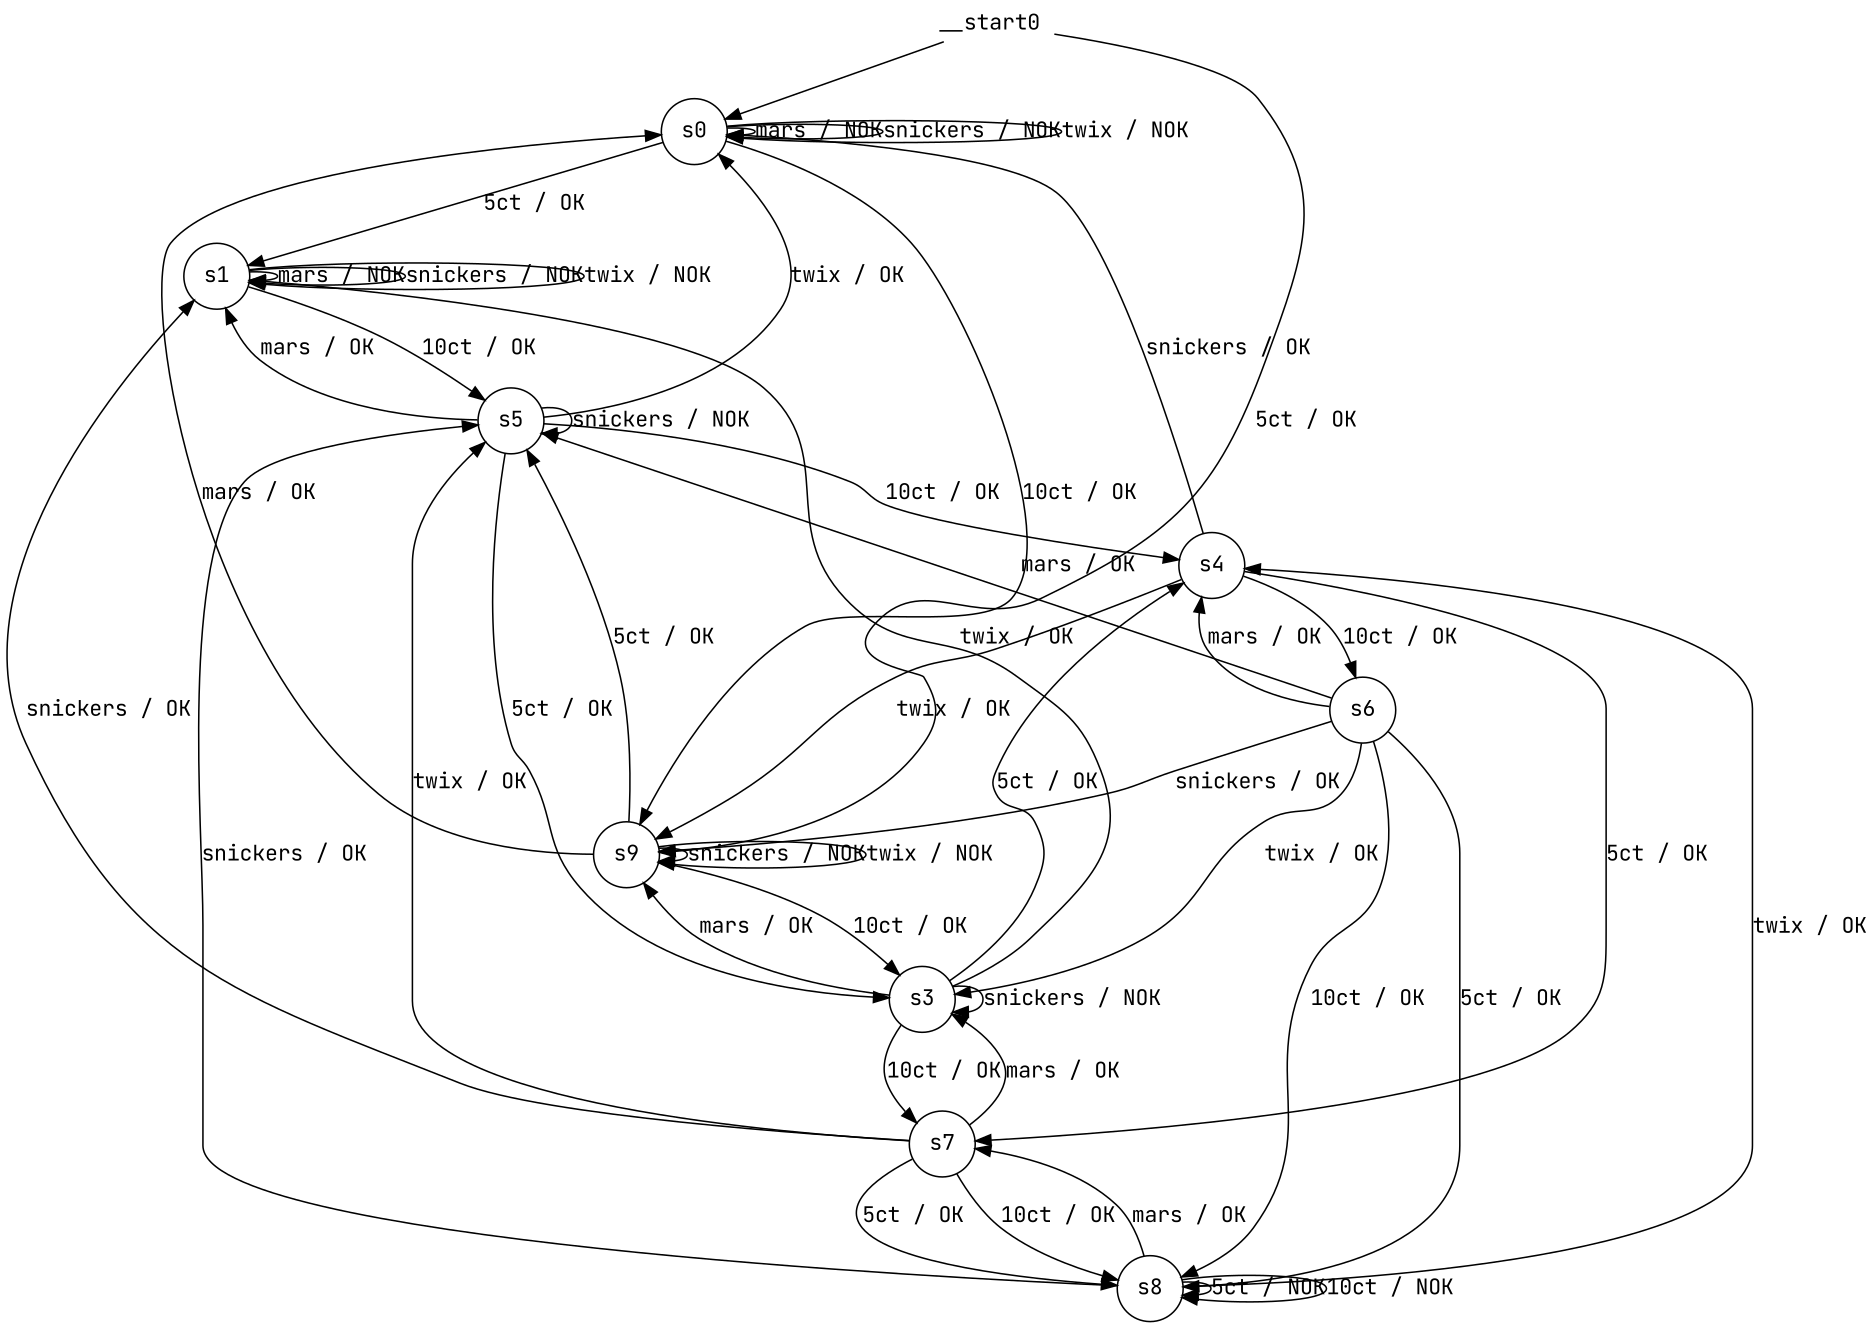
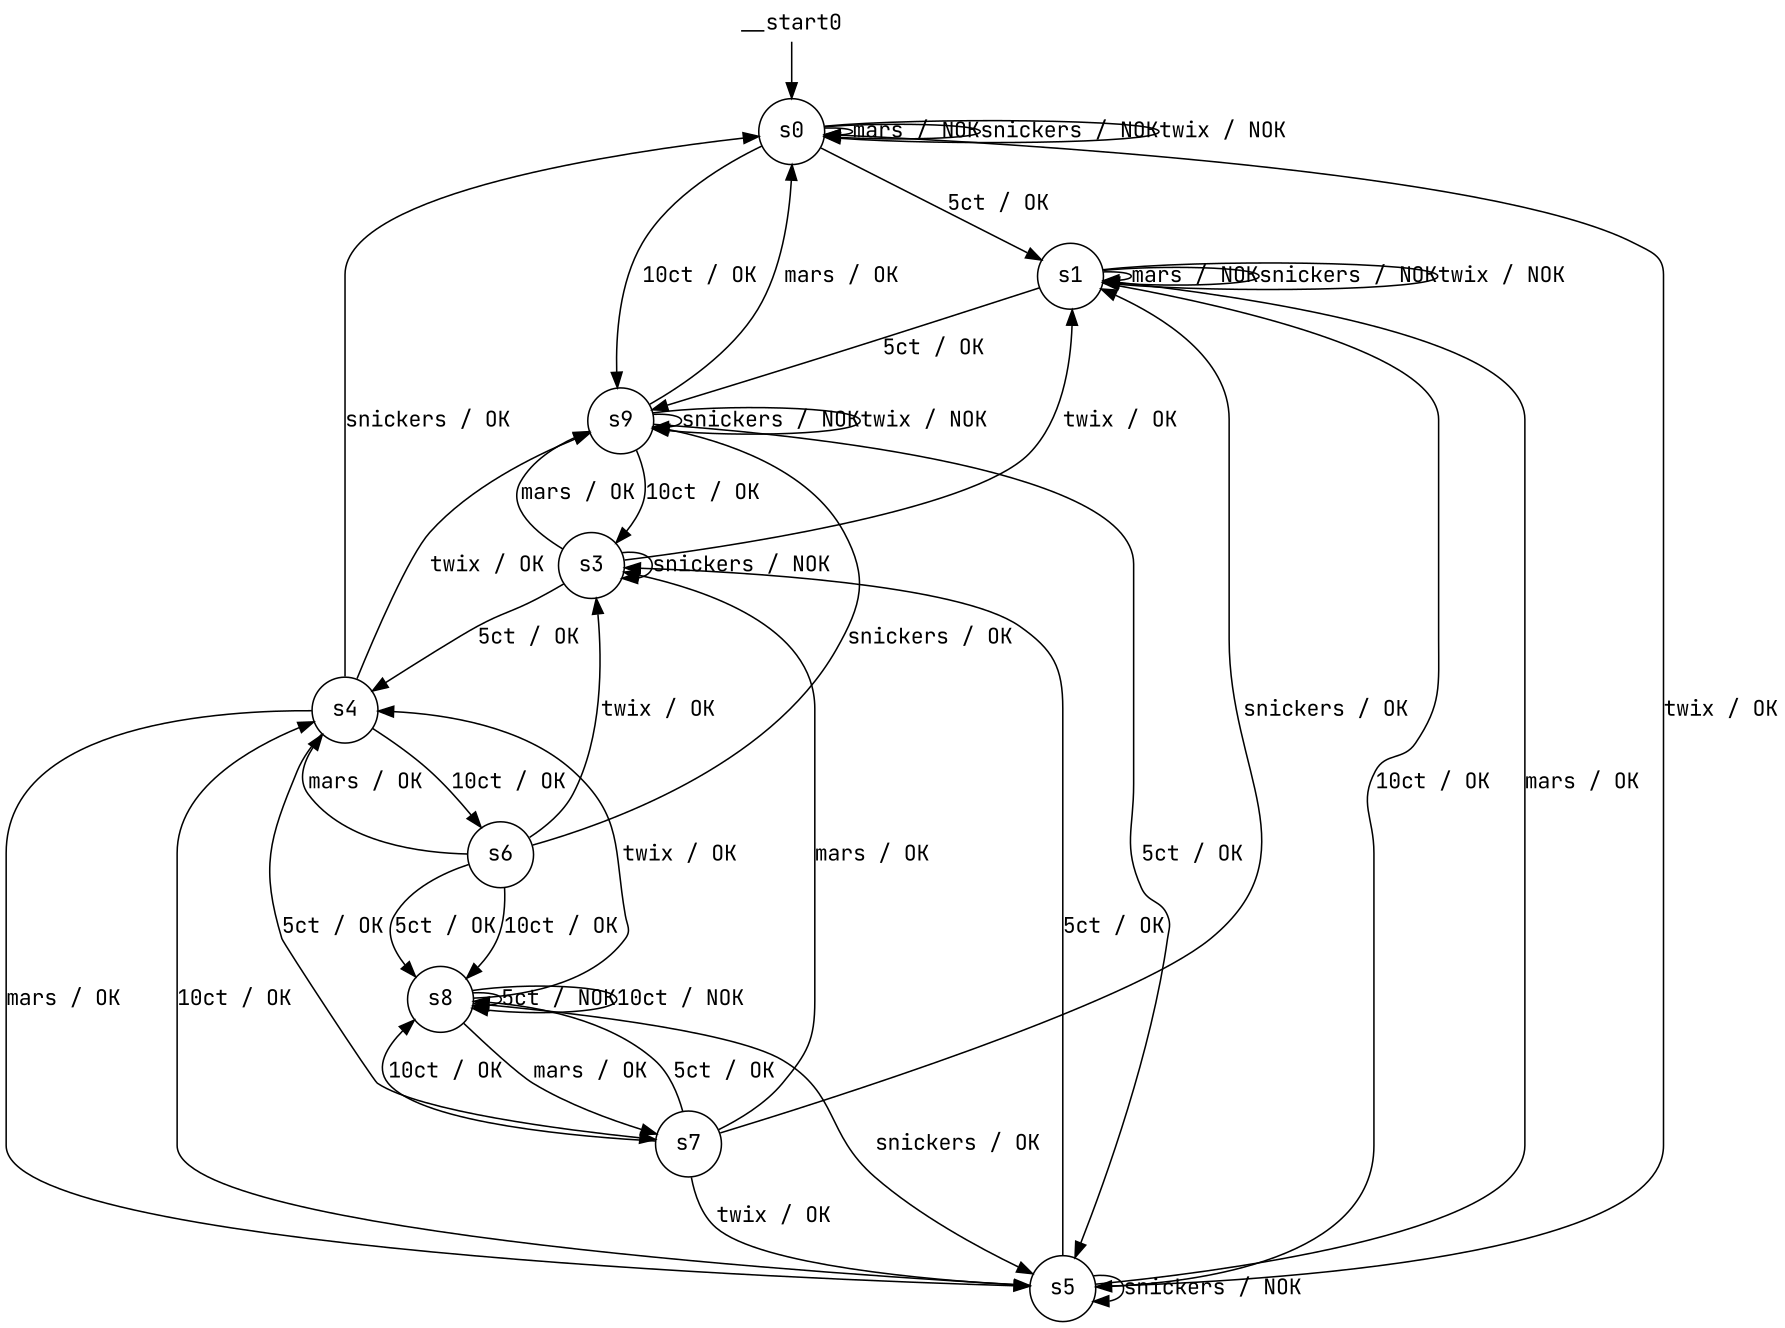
(1164, 524) -> (853, 347)
(944, 568) -> (171, 1216)
(884, 1069) -> none
